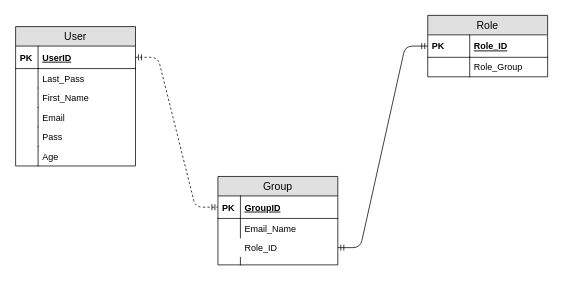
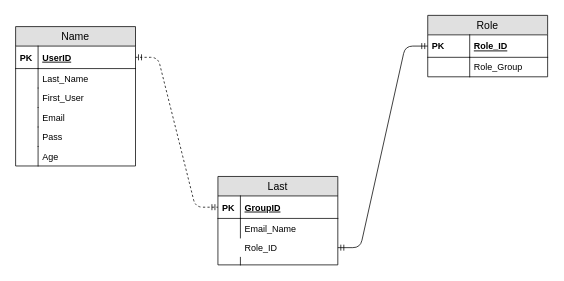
(75, 37) -> (75, 37)
(65, 79) -> (65, 79)
(66, 98) -> (66, 98)
(278, 187) -> (278, 187)
